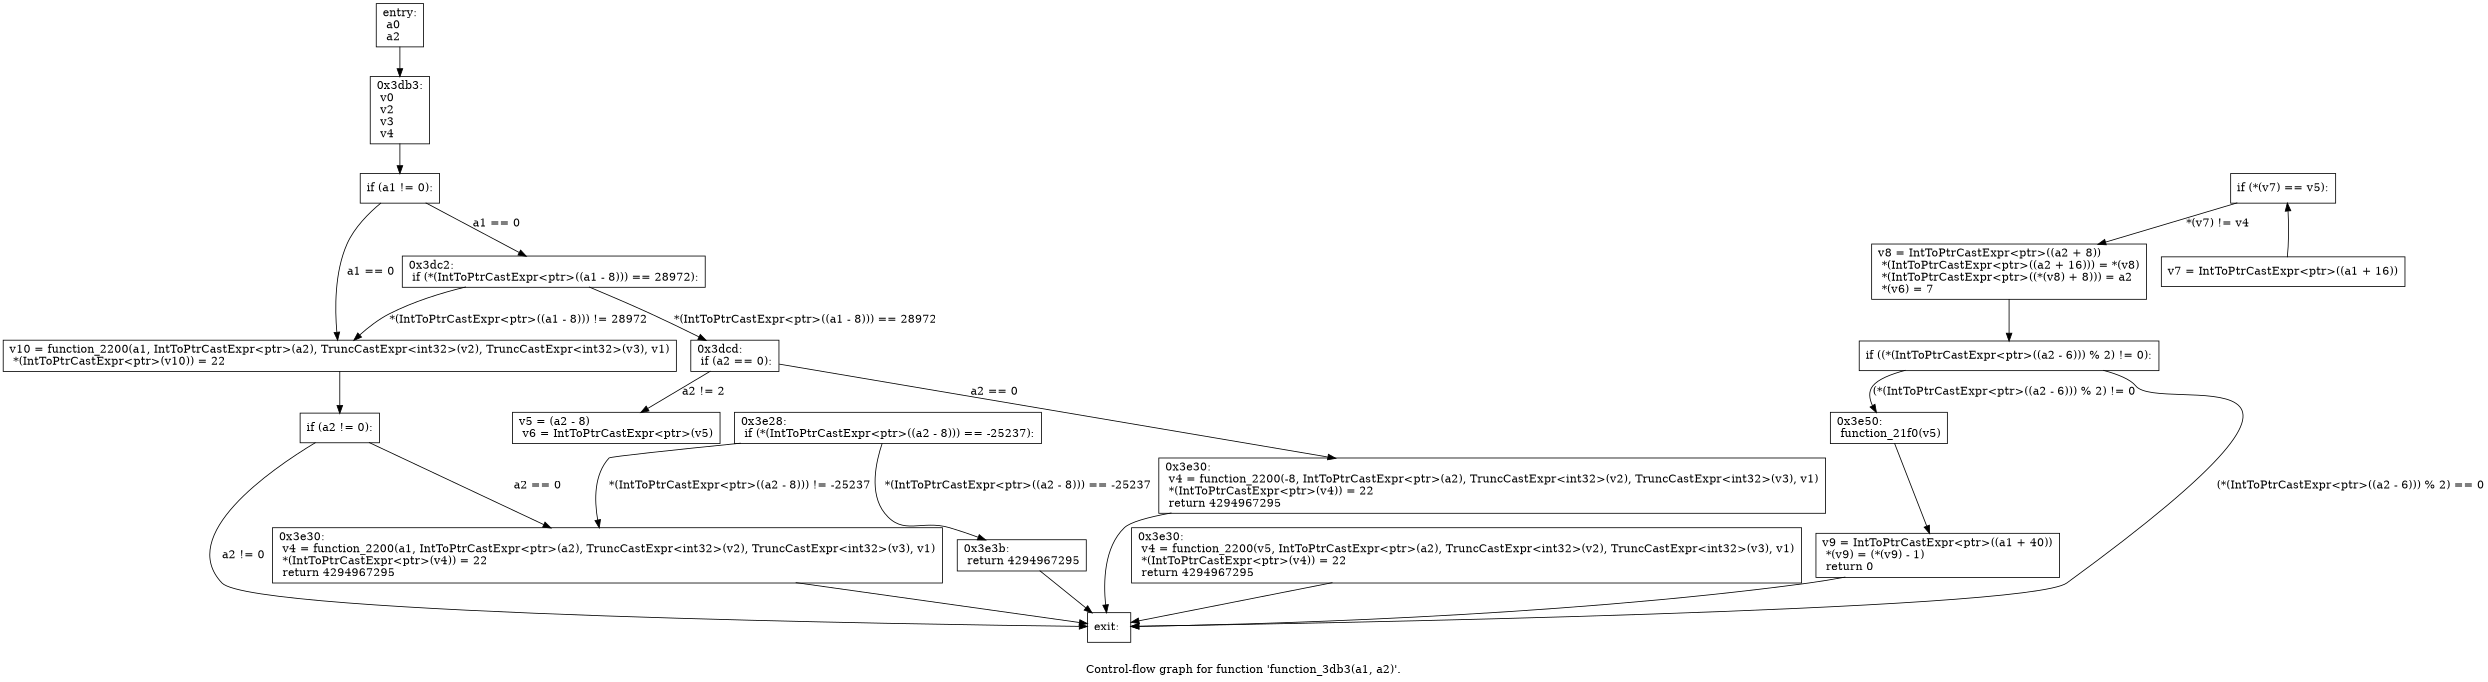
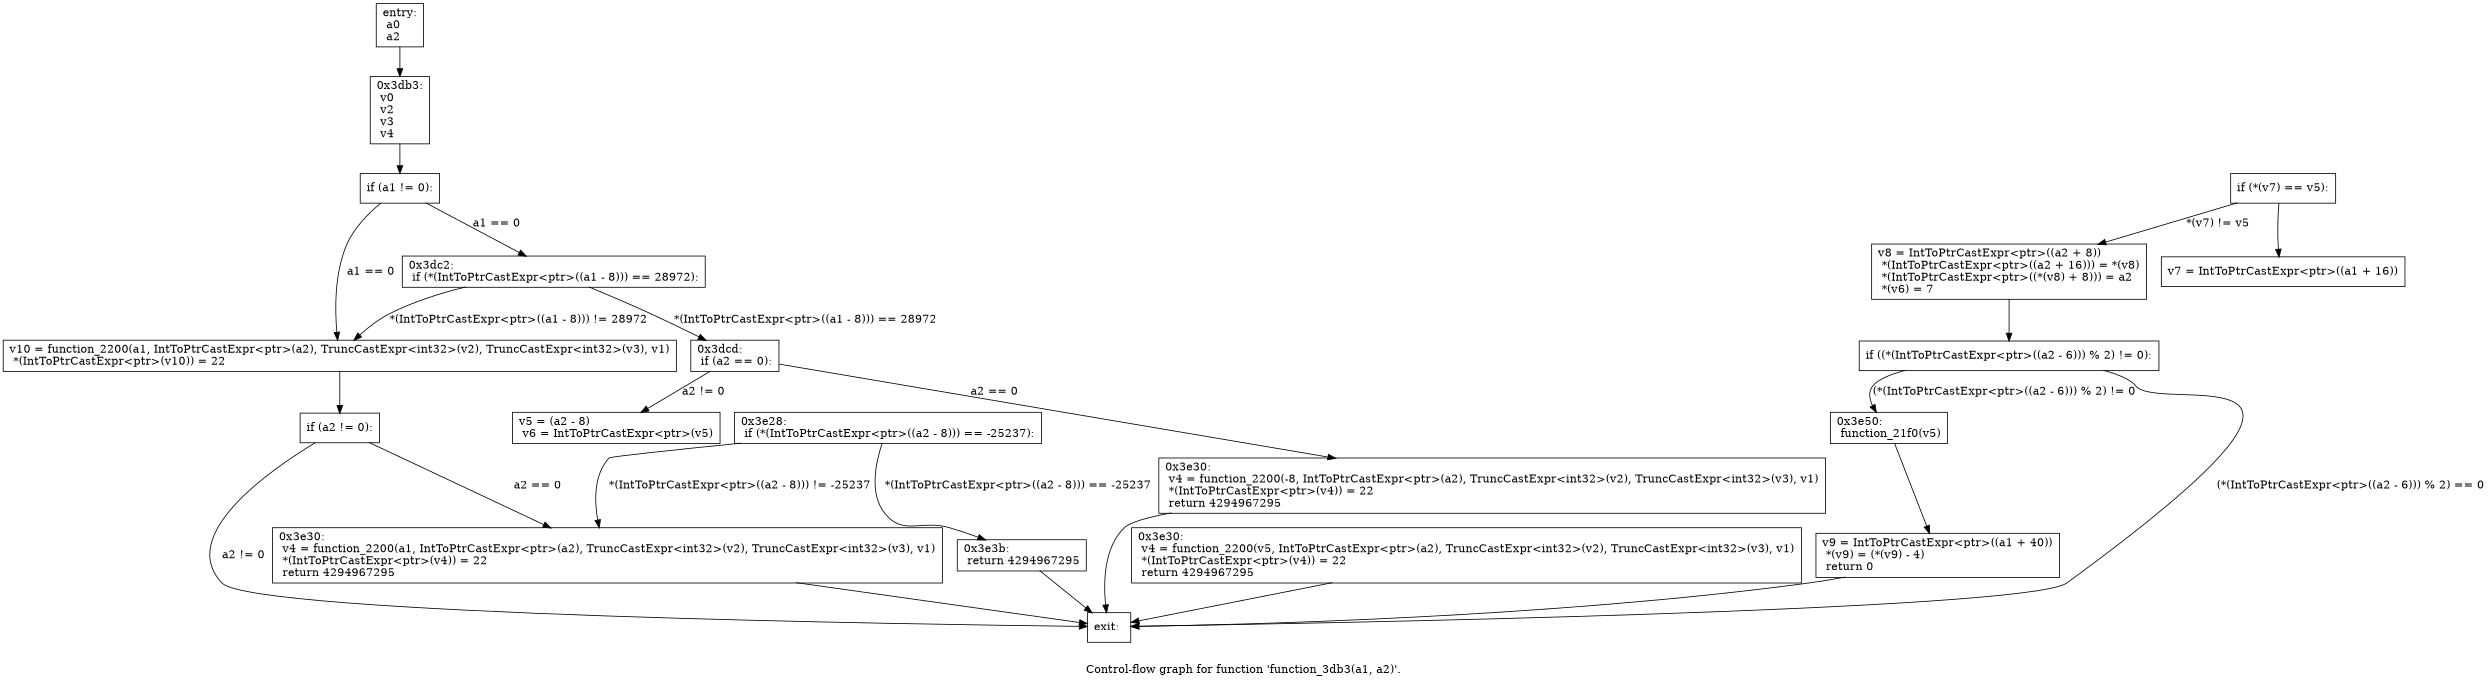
(2218, 224) -> (2218, 224)
(2289, 234) -> (2278, 226)
(704, 392) -> (704, 392)
(1874, 555) -> (1874, 555)
